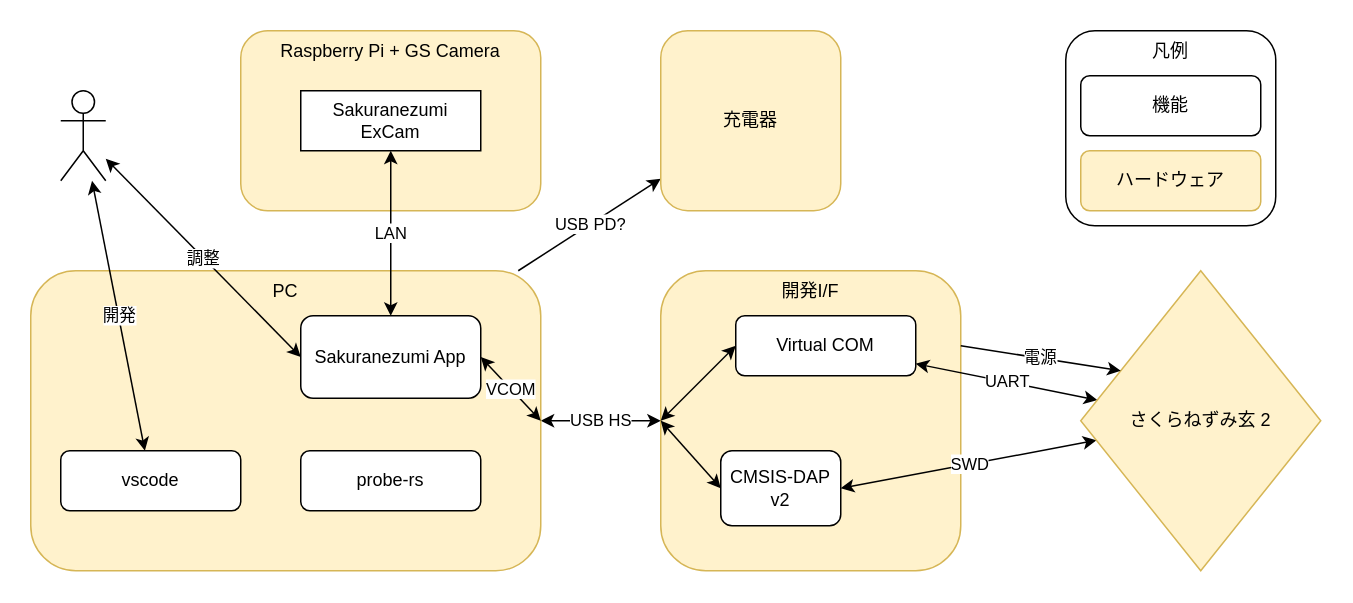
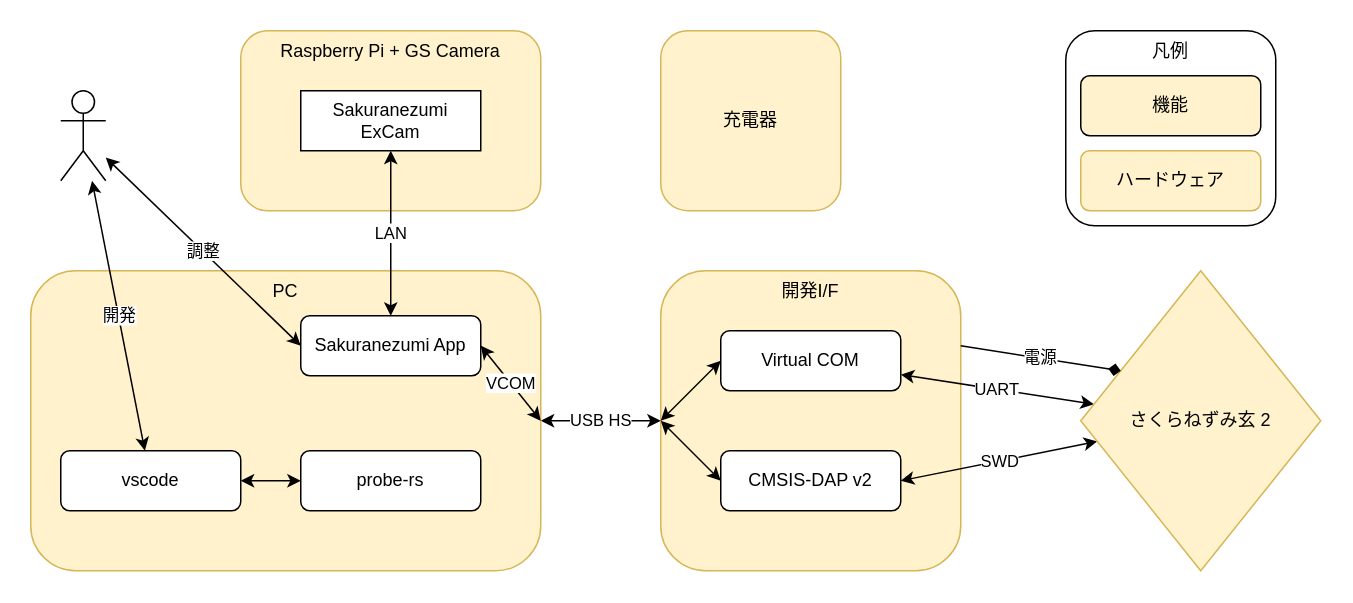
(1171, 106) -> (1171, 106)
(585, 227) -> none
(826, 346) -> (811, 361)
(391, 357) -> (391, 346)
(1109, 369) -> (1108, 369)
none -> (271, 481)
(781, 488) -> (811, 481)
